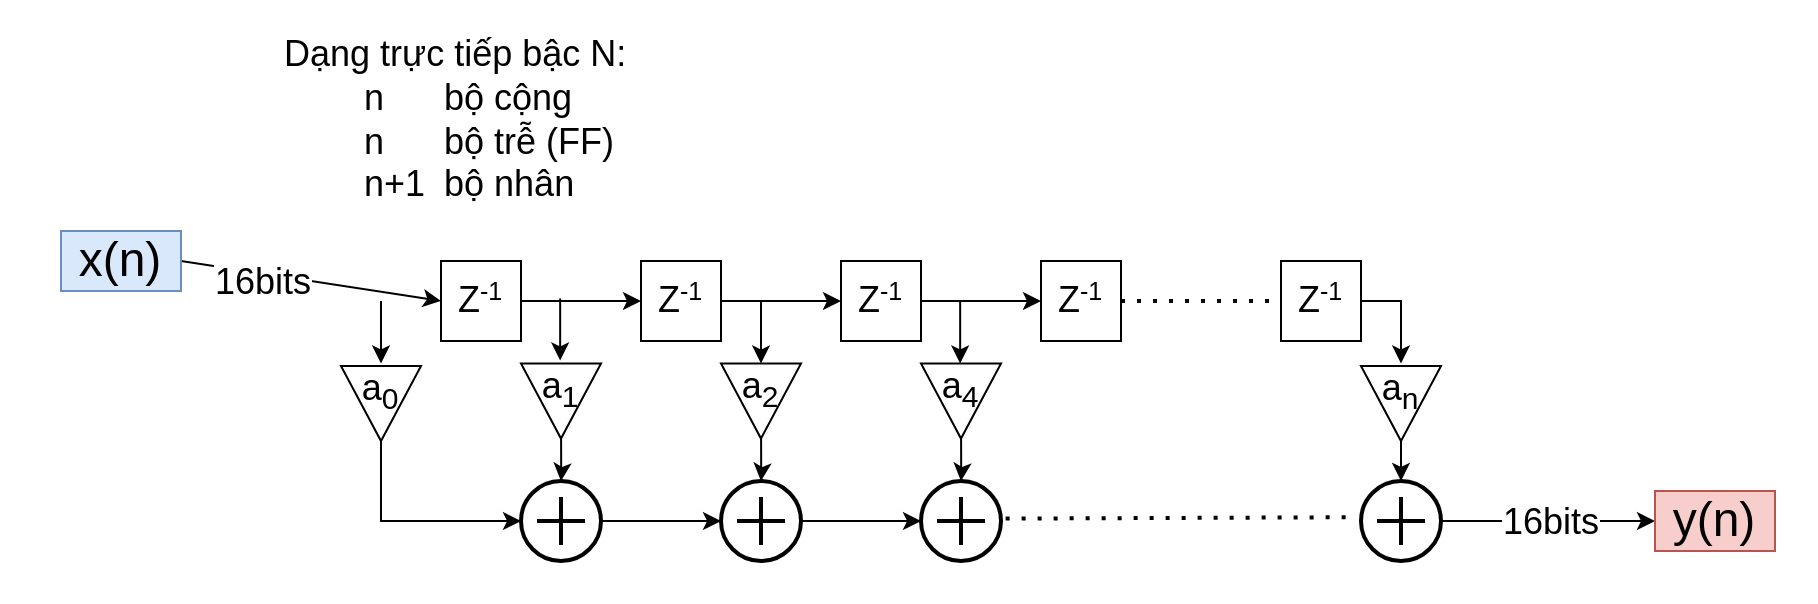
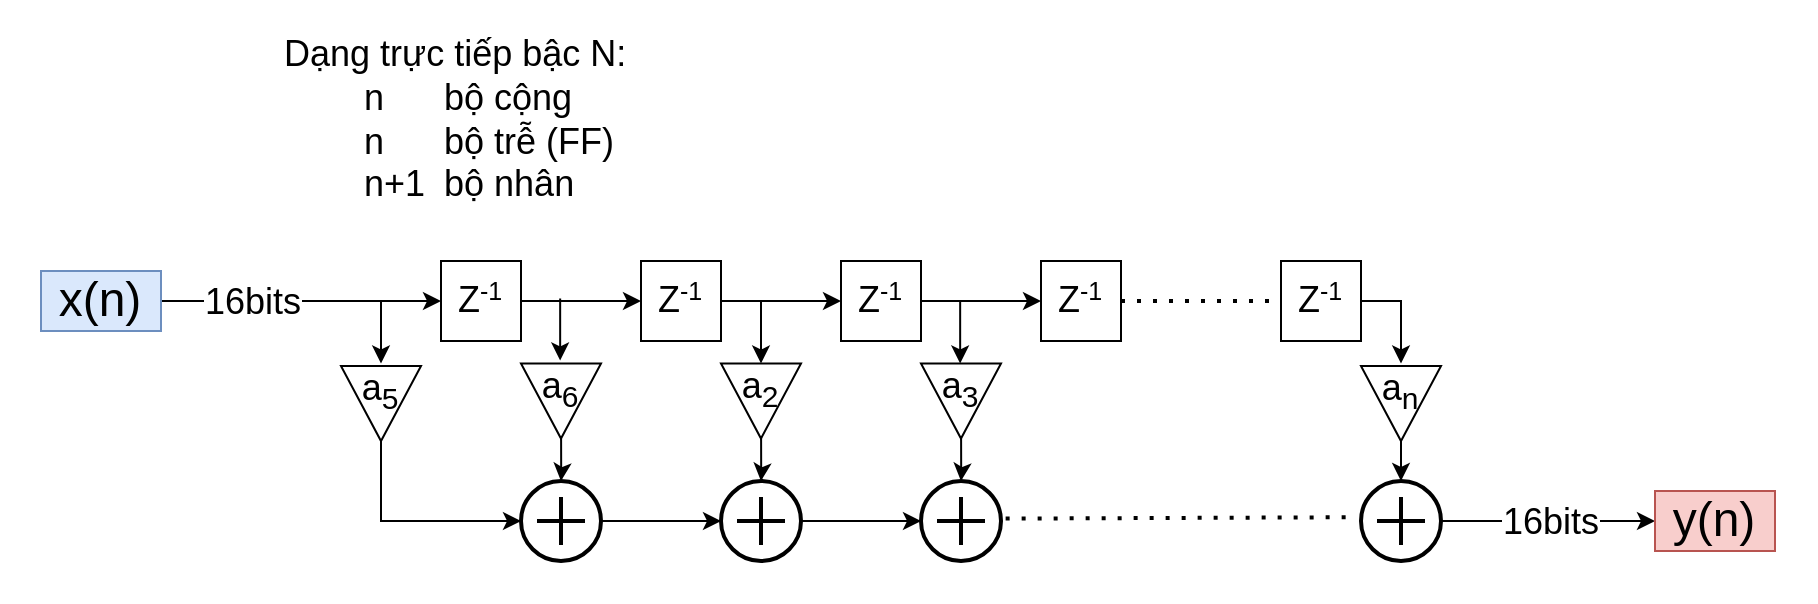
(121, 261) -> (101, 301)
(561, 391) -> (561, 391)
(961, 391) -> (961, 391)
(381, 393) -> (381, 393)
